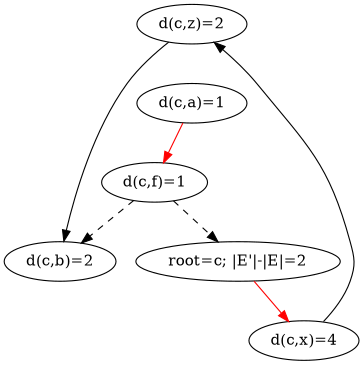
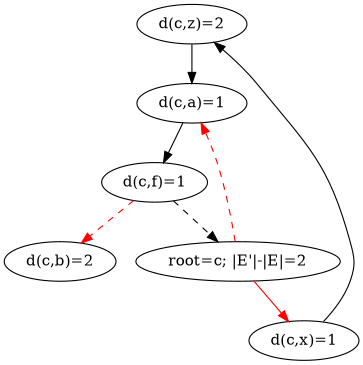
(102, 127) -> (192, 58)
(176, 138) -> (176, 138)
none -> (224, 186)
(112, 218) -> (112, 218)
(304, 341) -> (304, 341)
